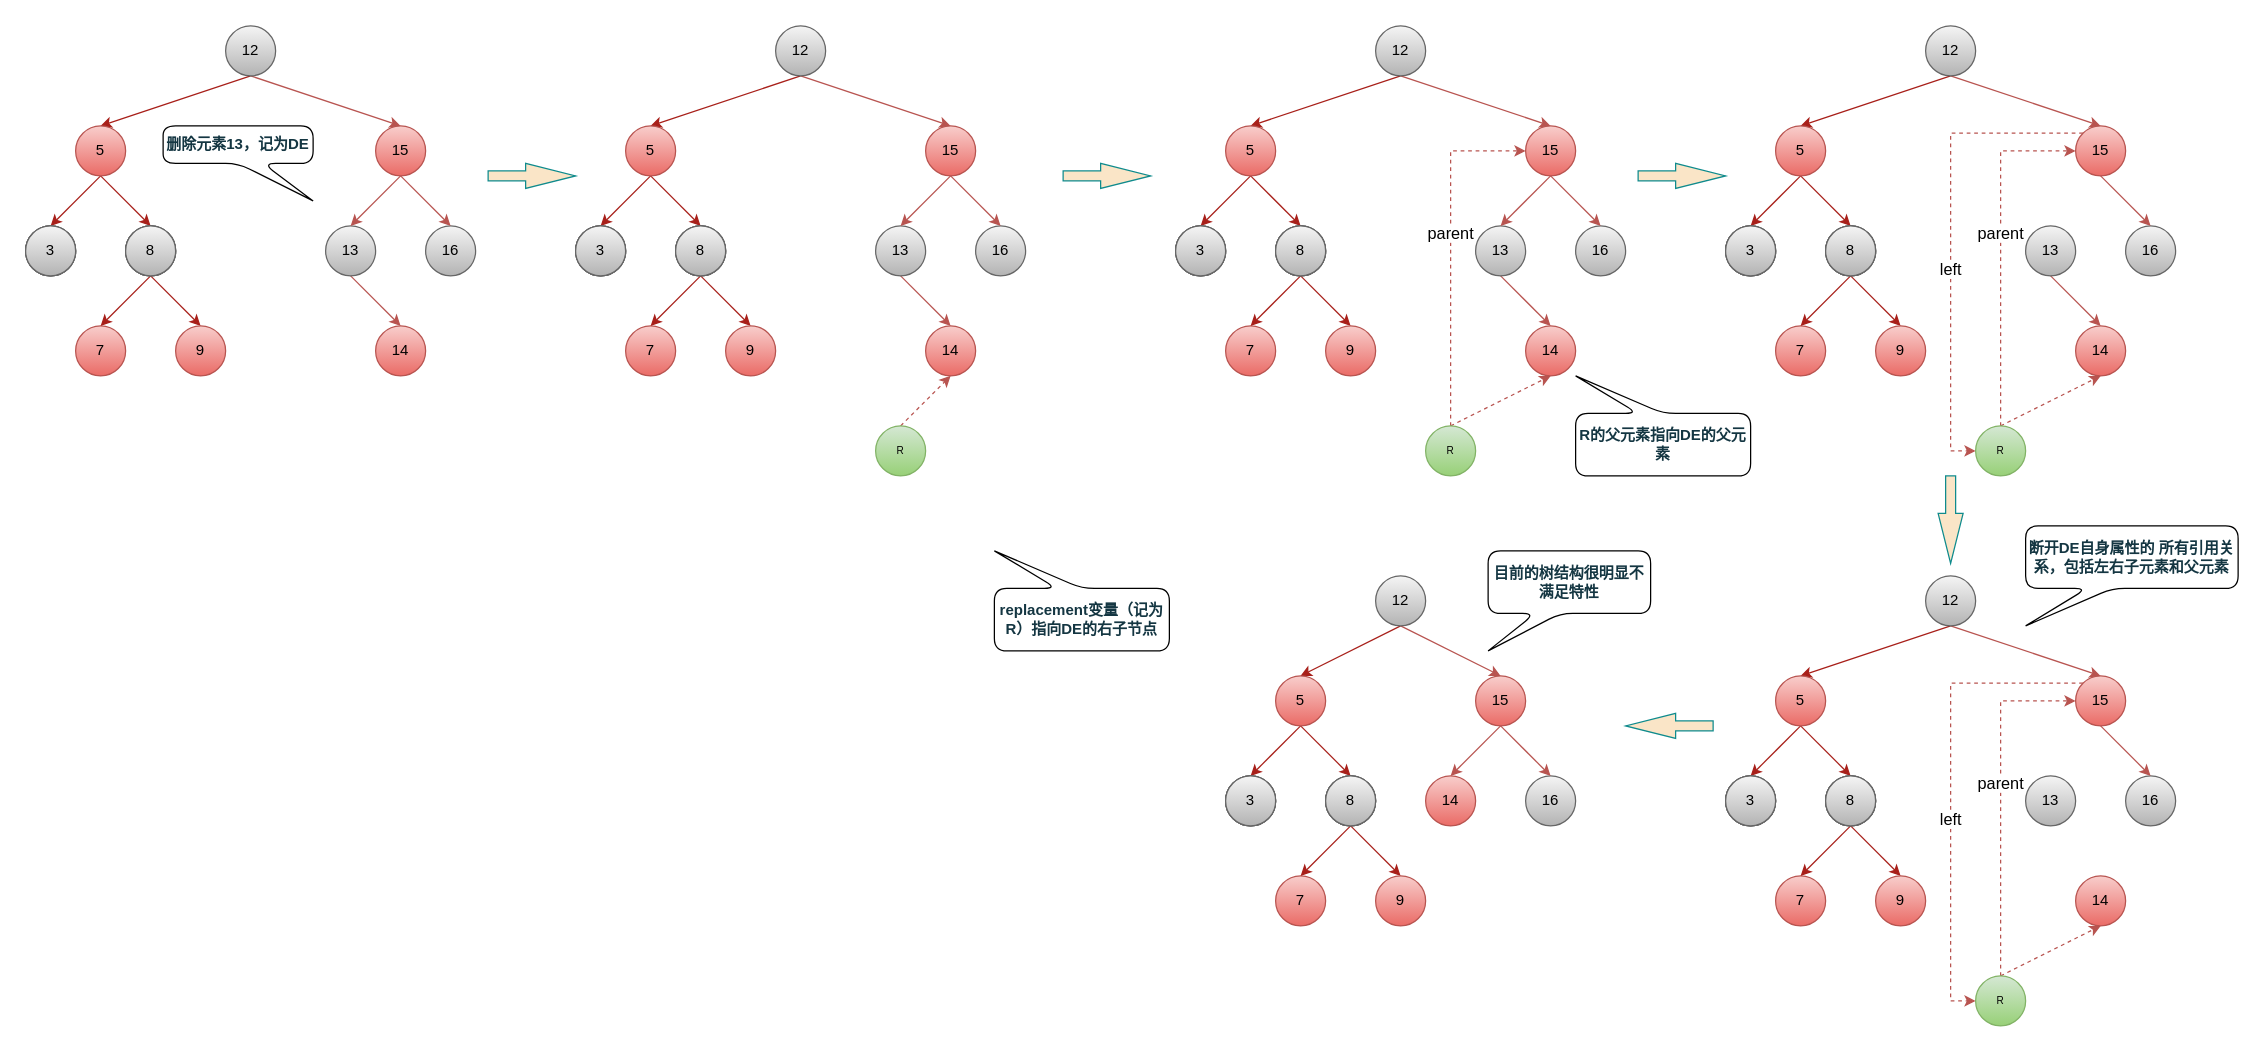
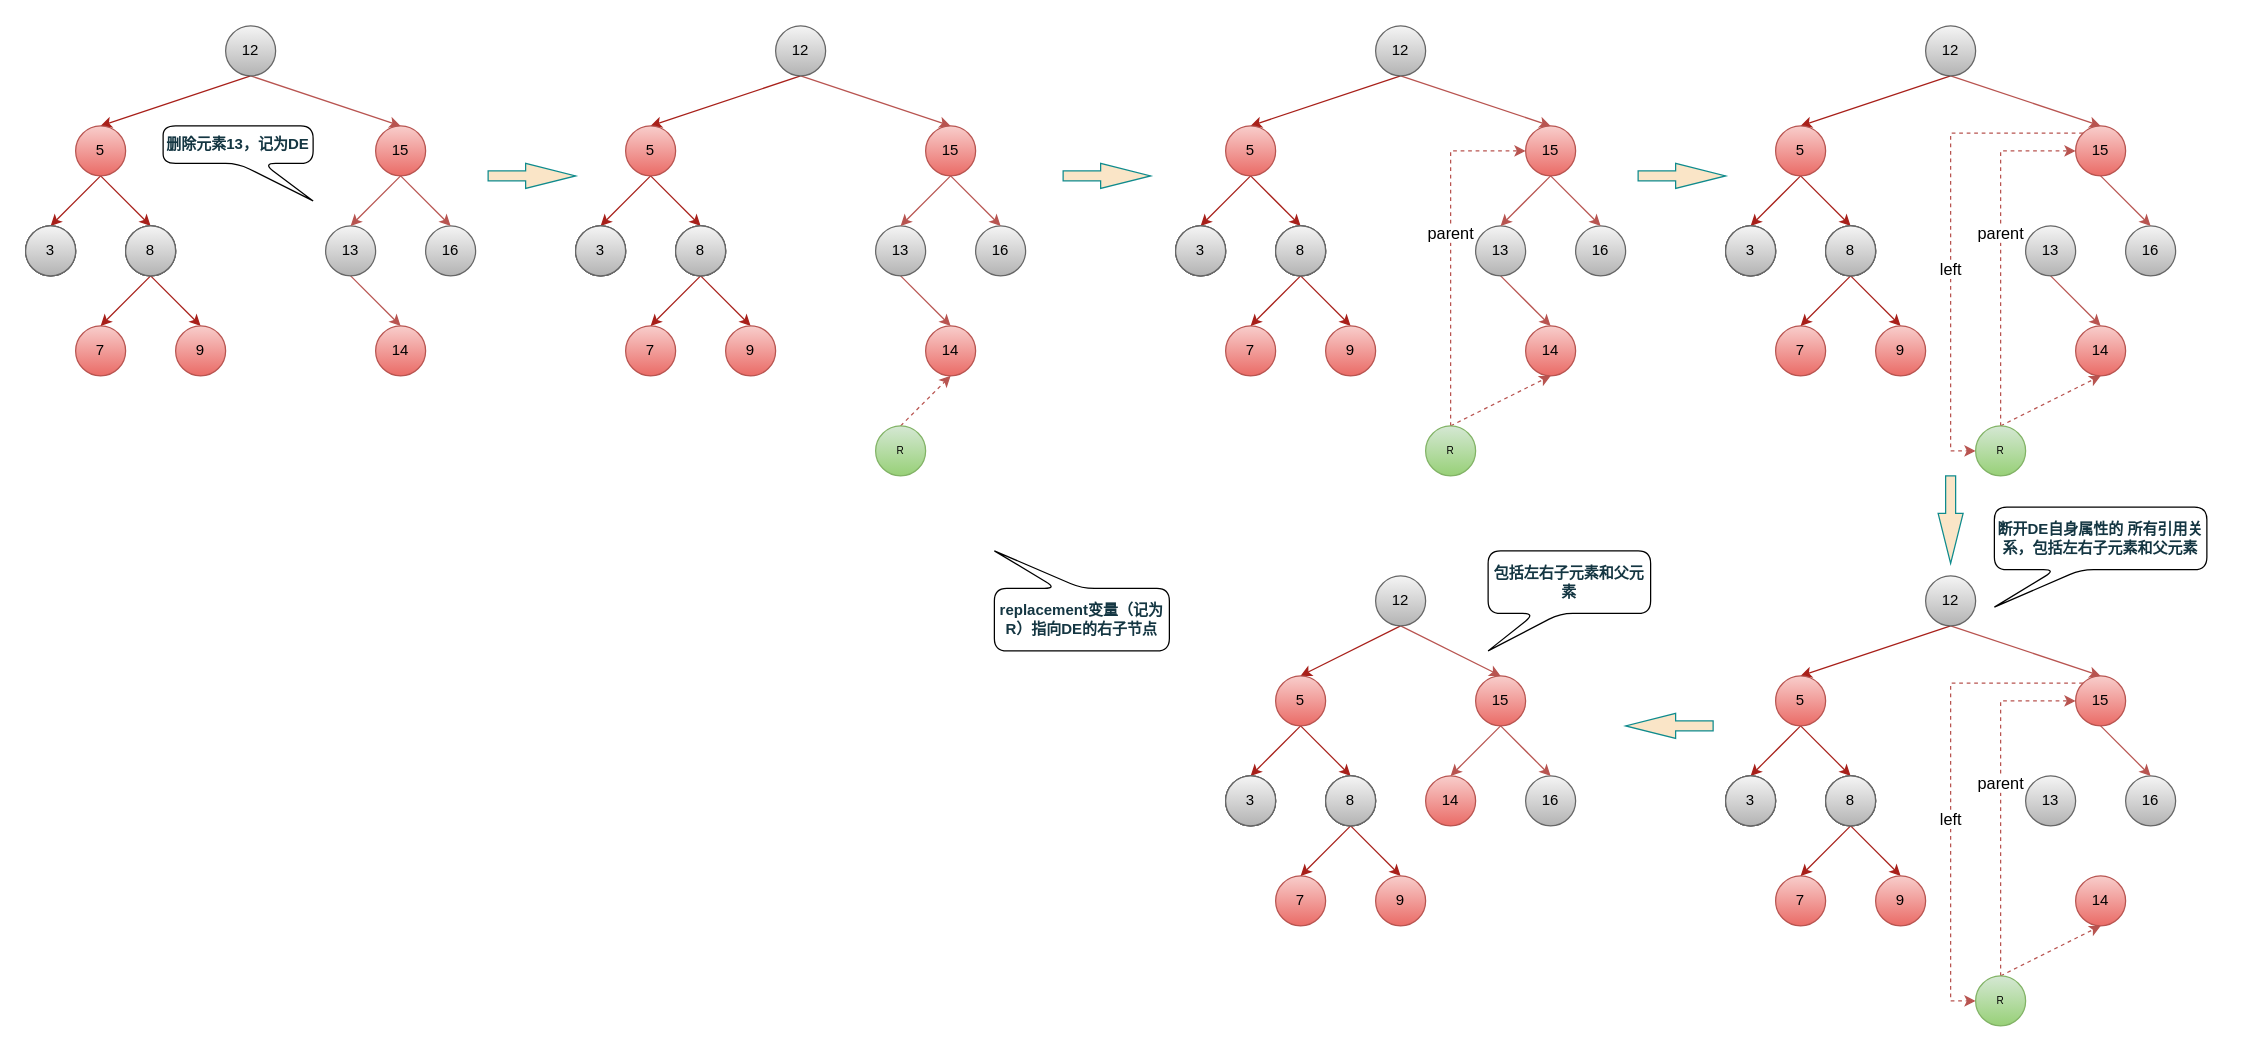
(1663, 426) -> none
(2132, 576) -> (2101, 557)
(1569, 582) -> (1569, 582)
